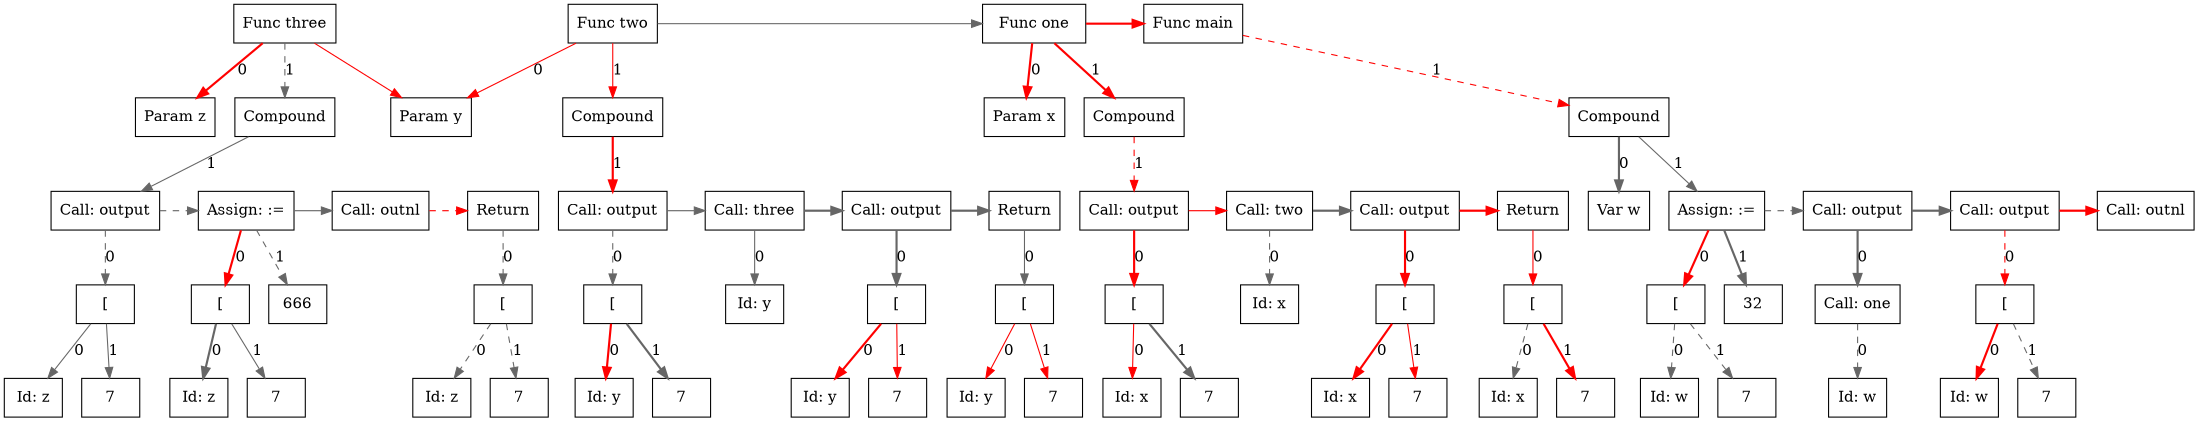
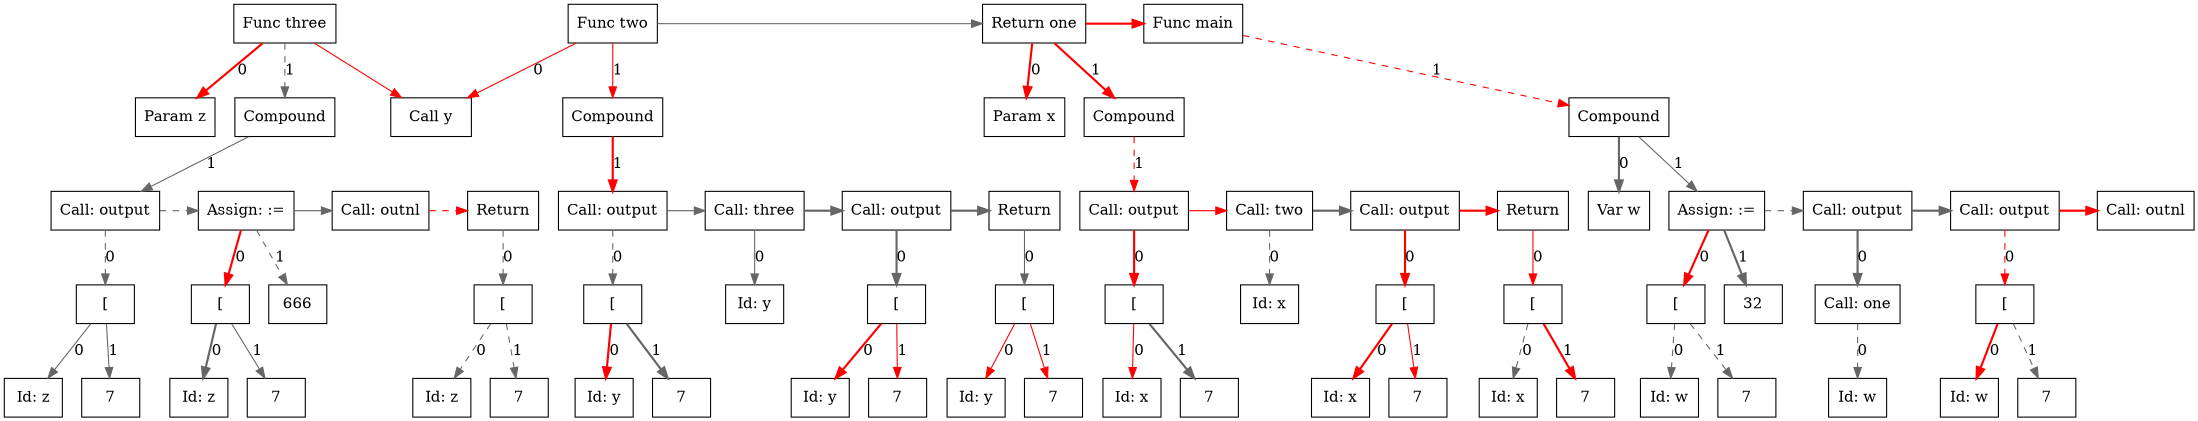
(1034, 24) -> (1034, 24)
(431, 117) -> (431, 117)
